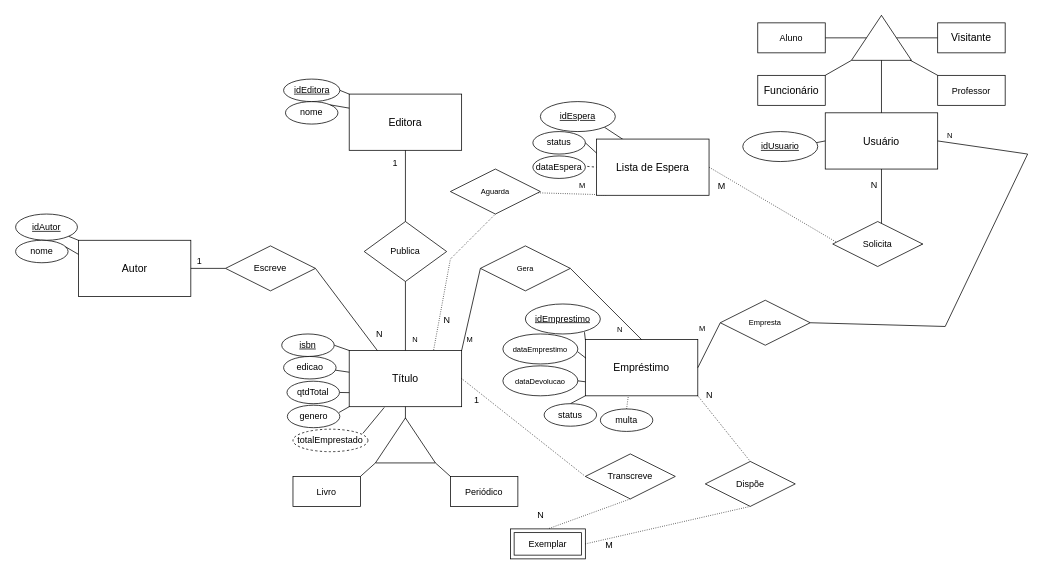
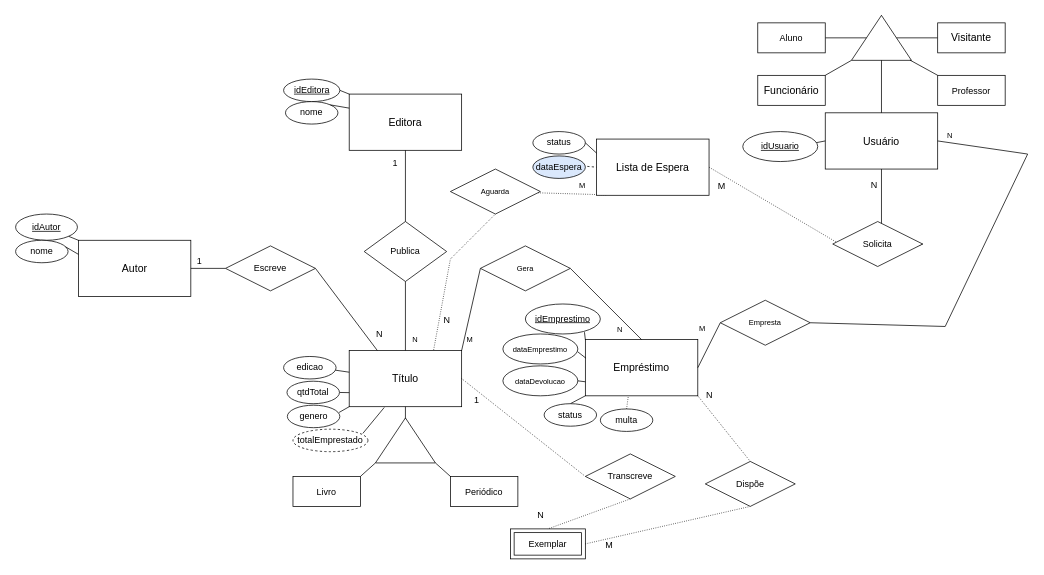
(578, 117) -> none
(613, 133) -> none
(559, 167) -> (559, 167)
(308, 345) -> none
(341, 348) -> none
